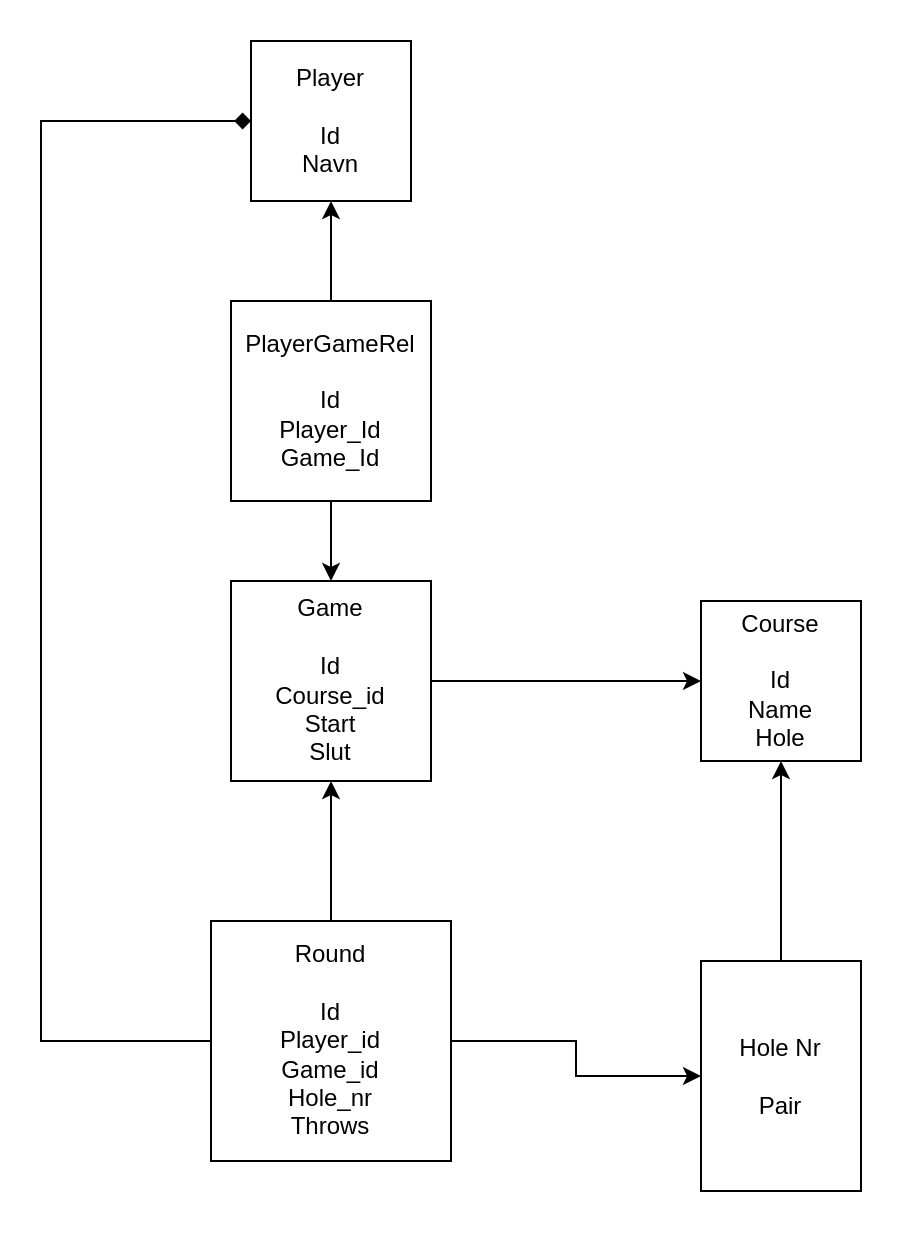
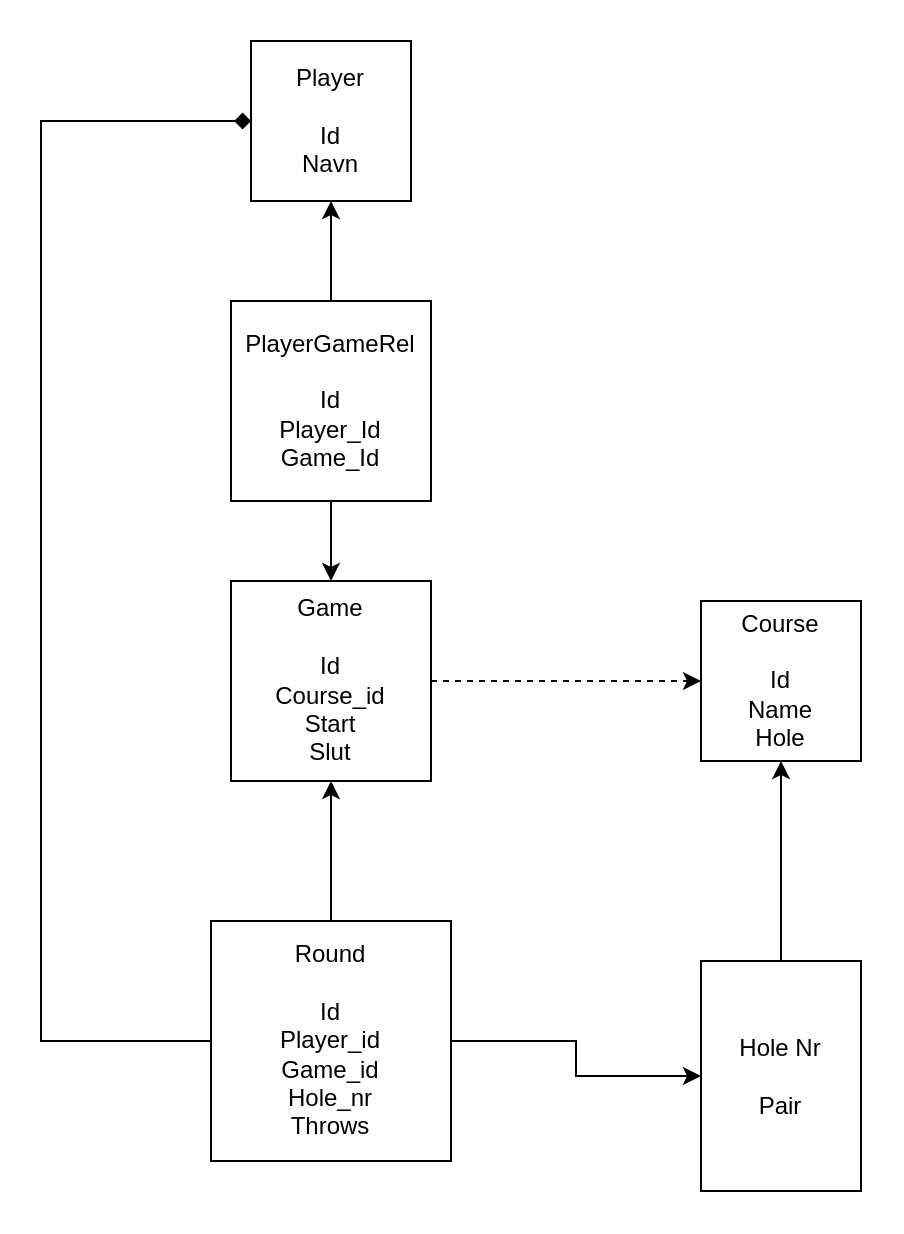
(559, 681) -> (559, 681)
